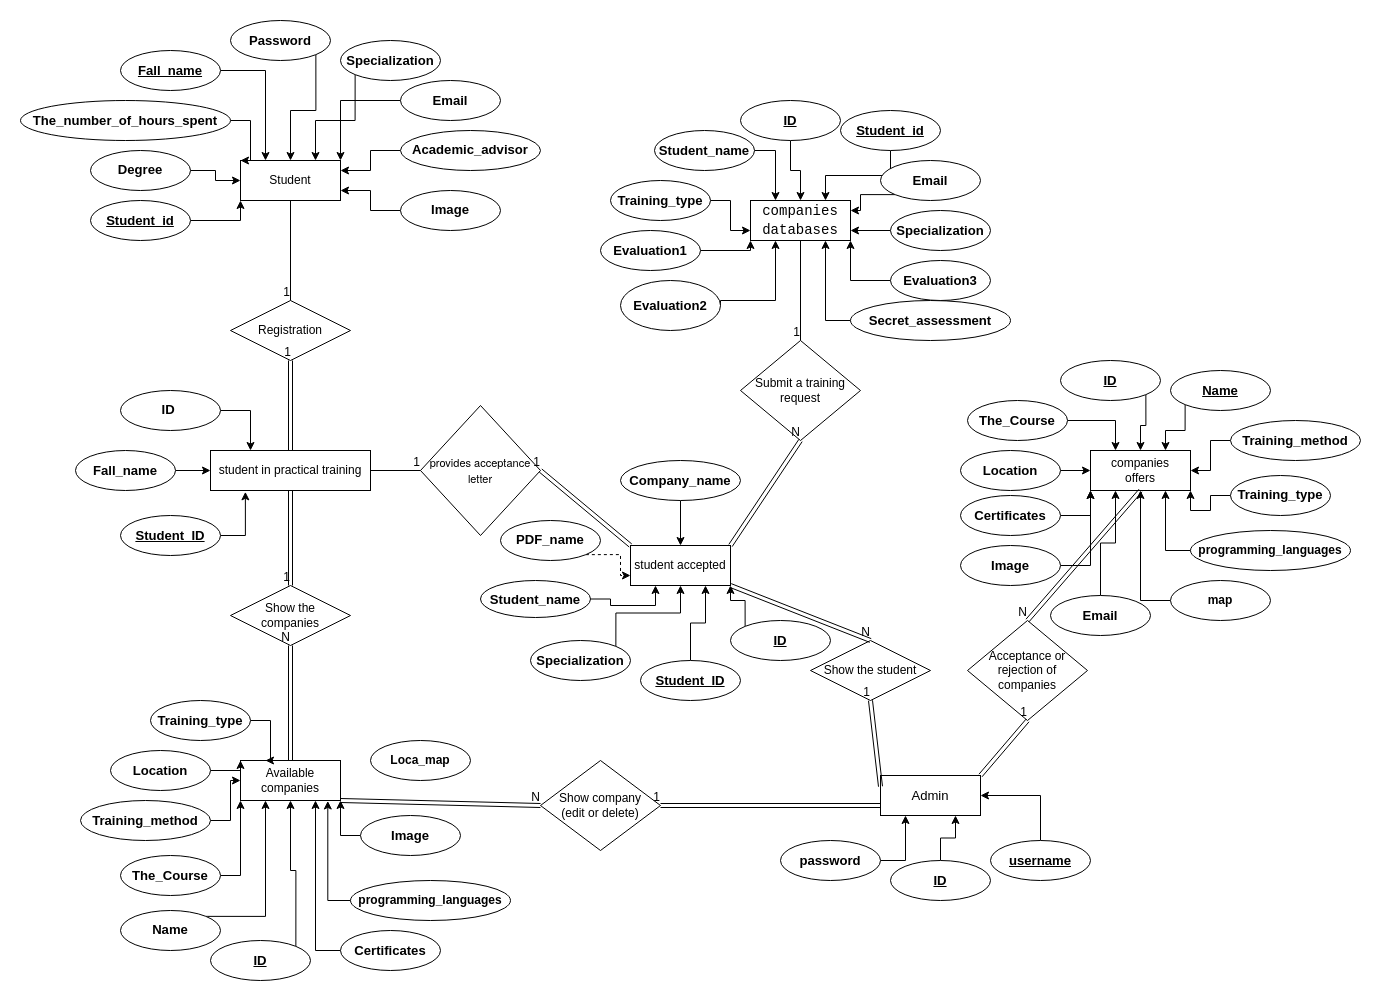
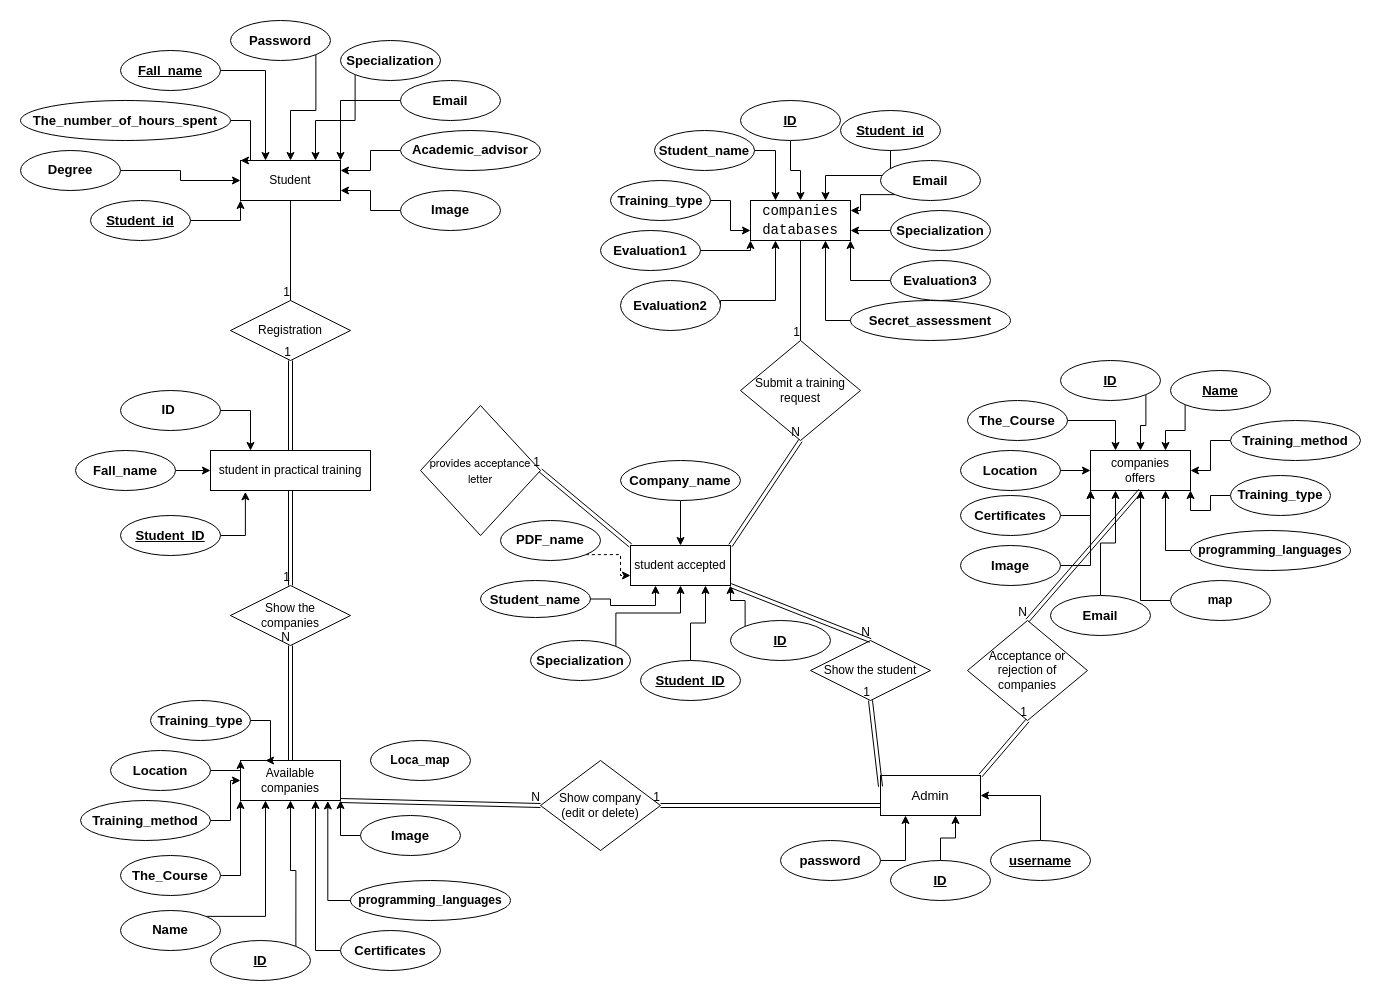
(141, 171) -> (71, 171)
(396, 471) -> none
